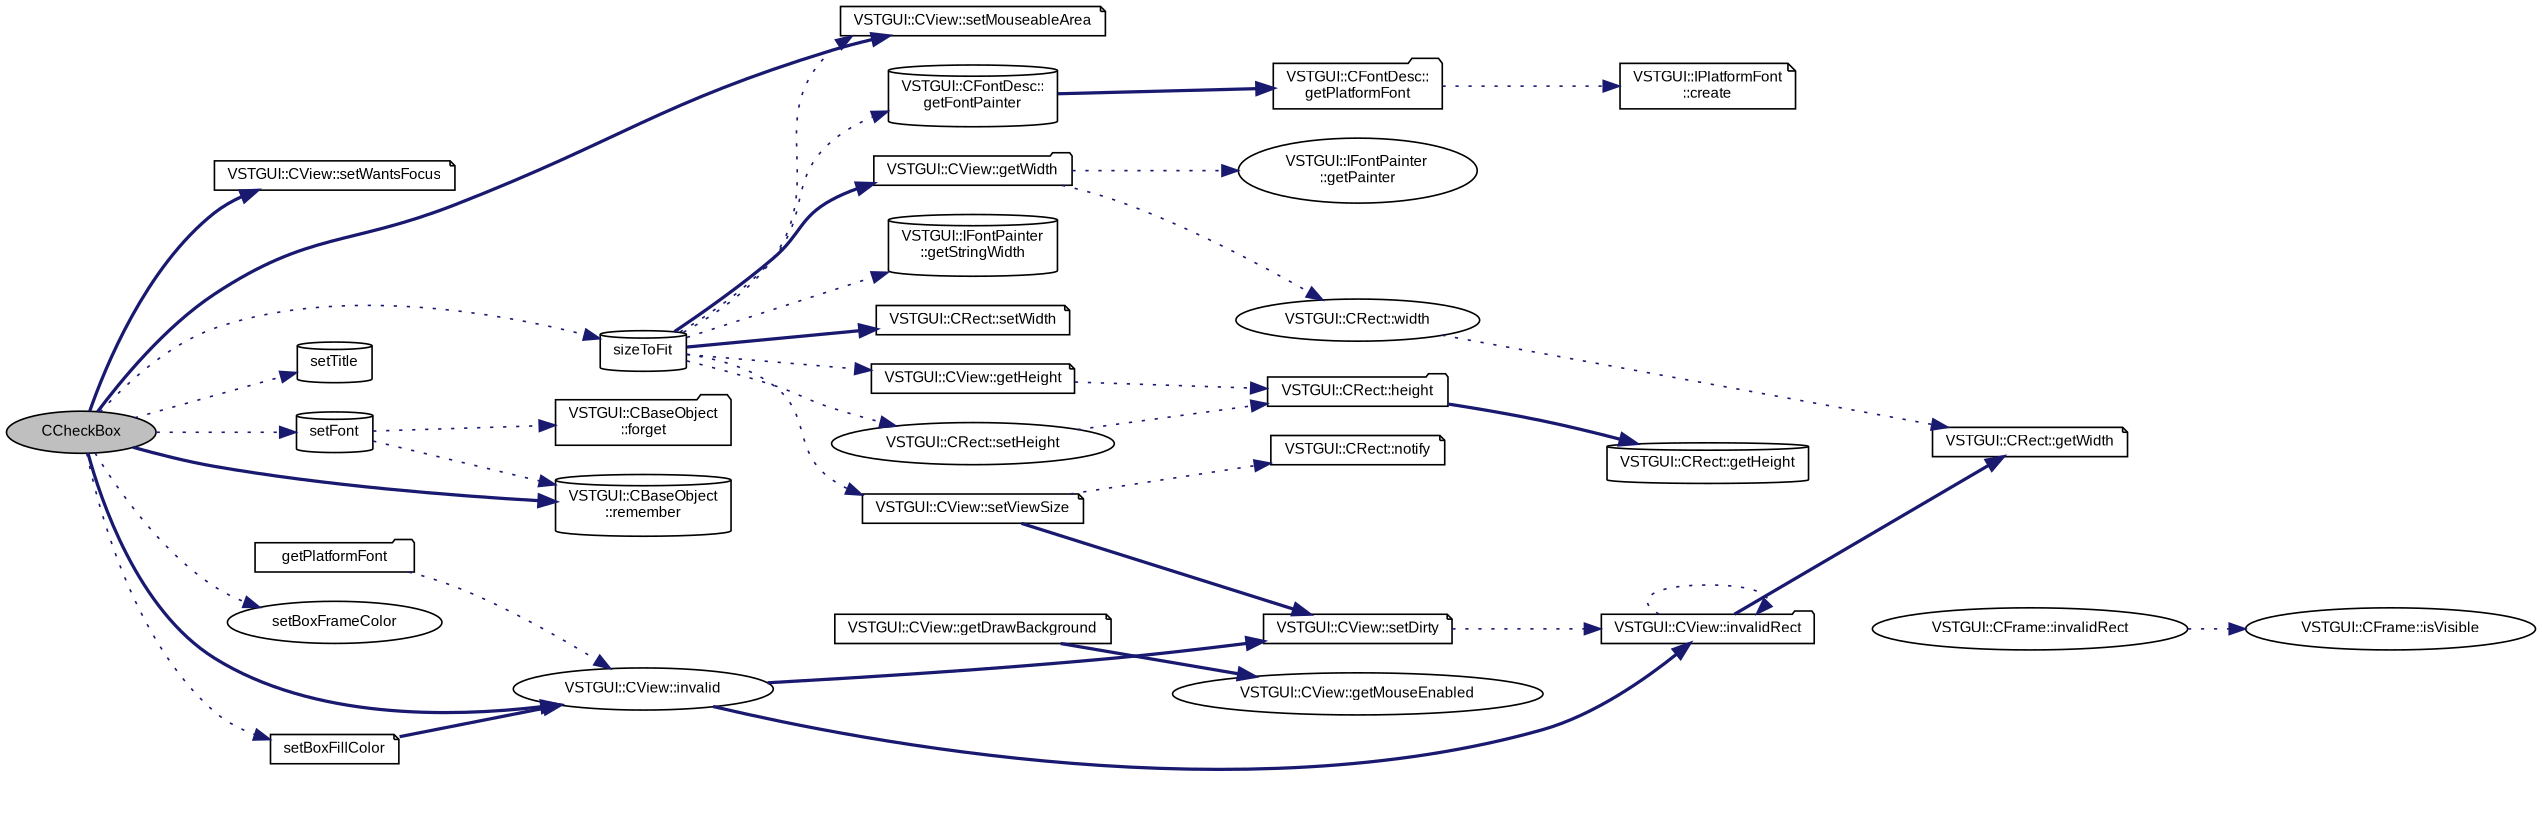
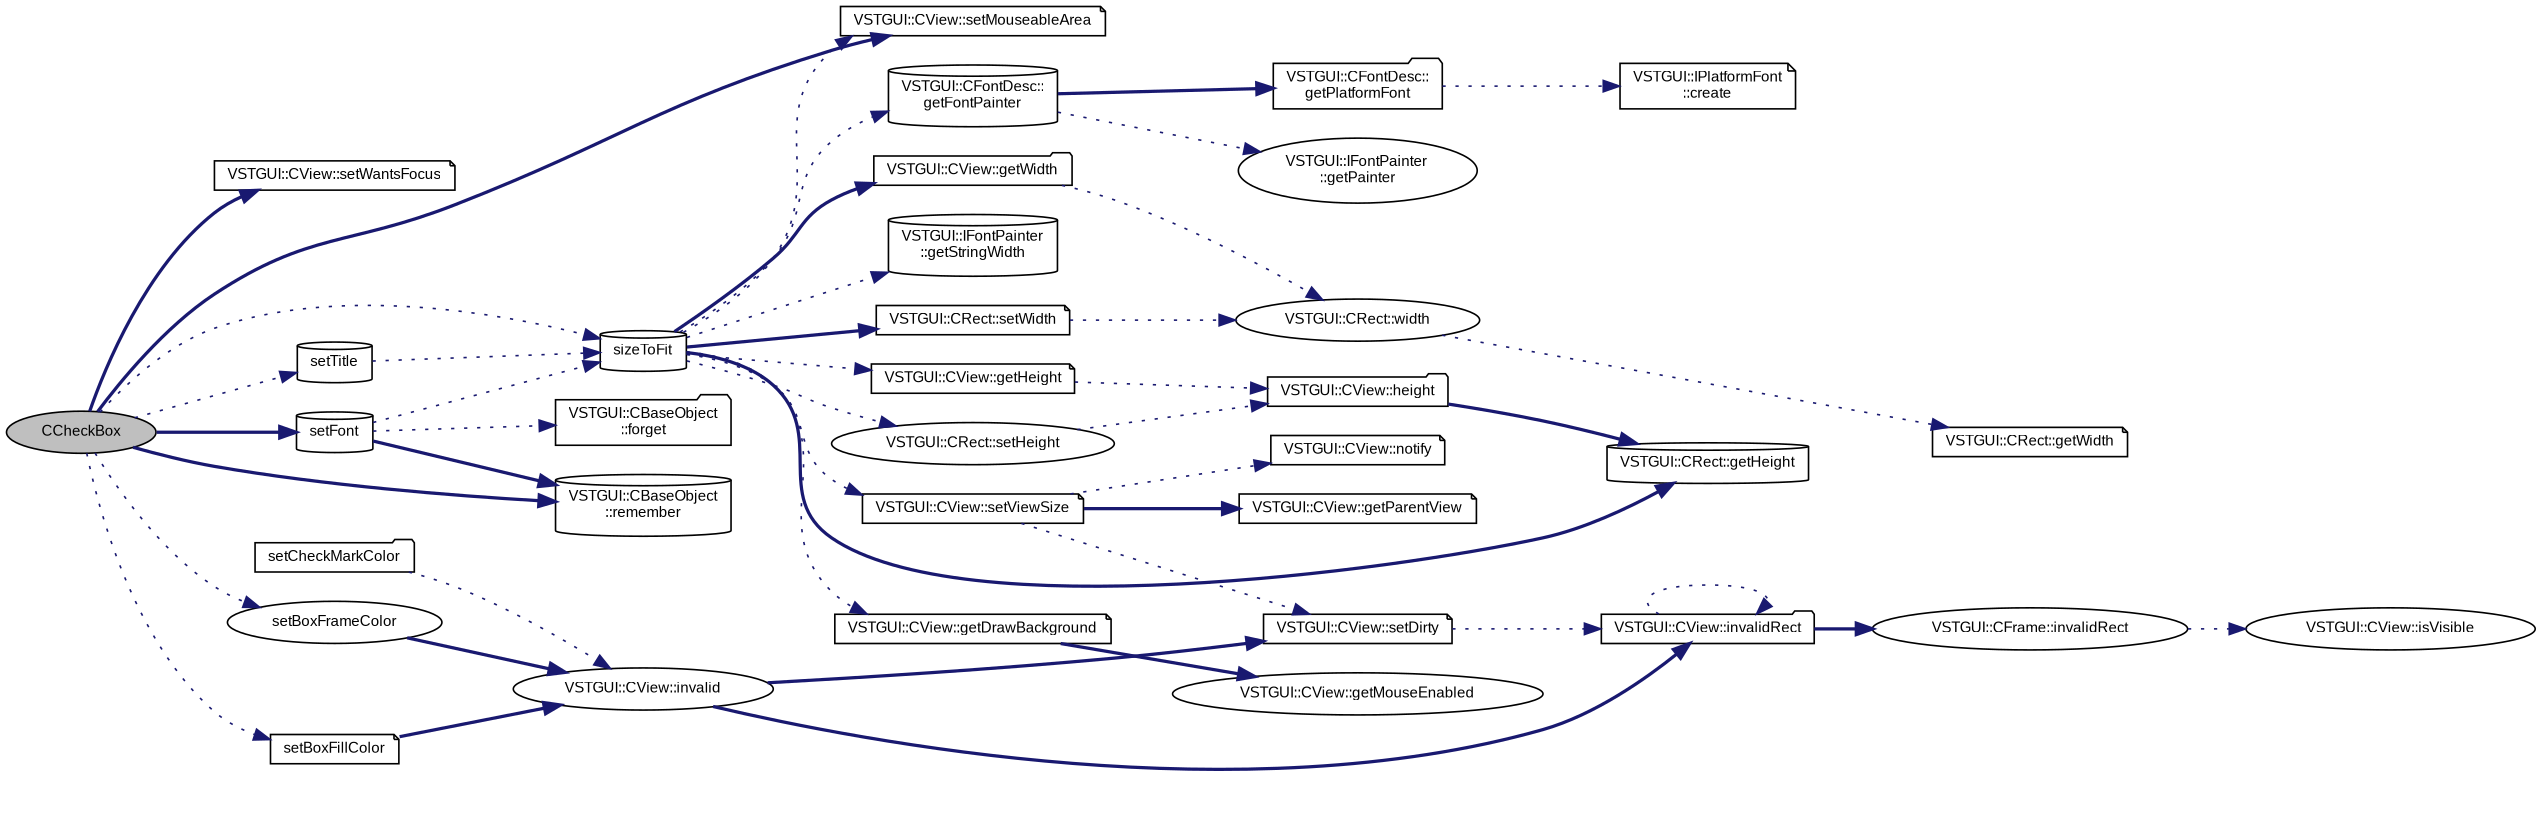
(1147, 171) -> (1151, 130)
none -> (1144, 320)
none -> (478, 357)
(1358, 392) -> (1358, 392)
none -> (479, 394)
(218, 432) -> (218, 432)
(1358, 450) -> (1358, 450)
(456, 461) -> (456, 461)
none -> (1358, 509)
none -> (802, 522)
(1862, 540) -> (1835, 629)
(335, 557) -> (335, 557)
(1158, 566) -> (1158, 566)
none -> (1116, 585)
(2391, 629) -> (2391, 629)
(255, 679) -> (478, 653)
